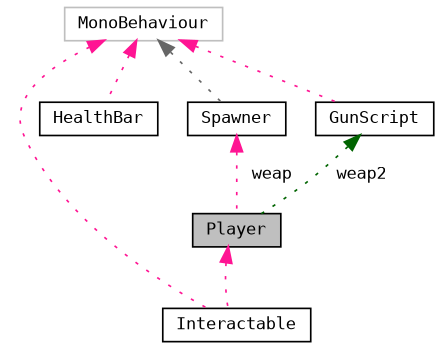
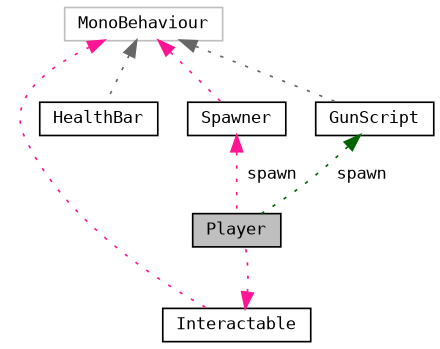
(267, 75) -> (267, 75)
(196, 77) -> (196, 77)
(118, 79) -> (118, 79)
(268, 175) -> (268, 175)
(357, 175) -> (357, 175)
(226, 286) -> (248, 269)
